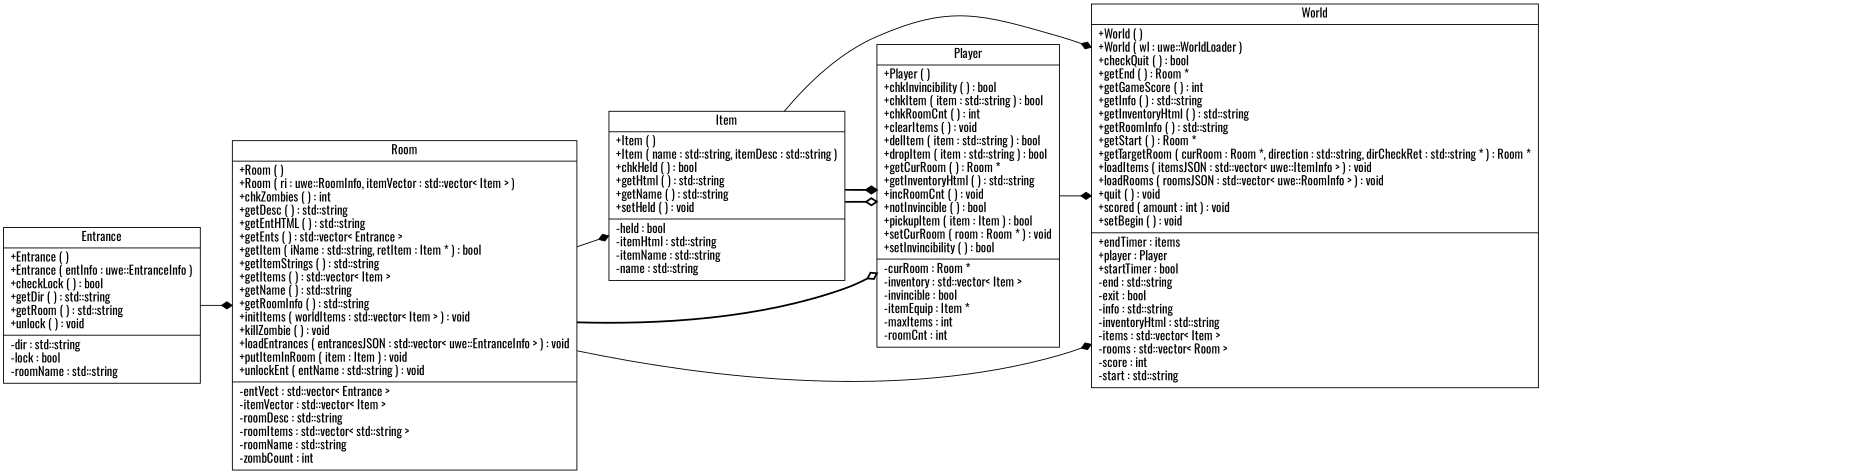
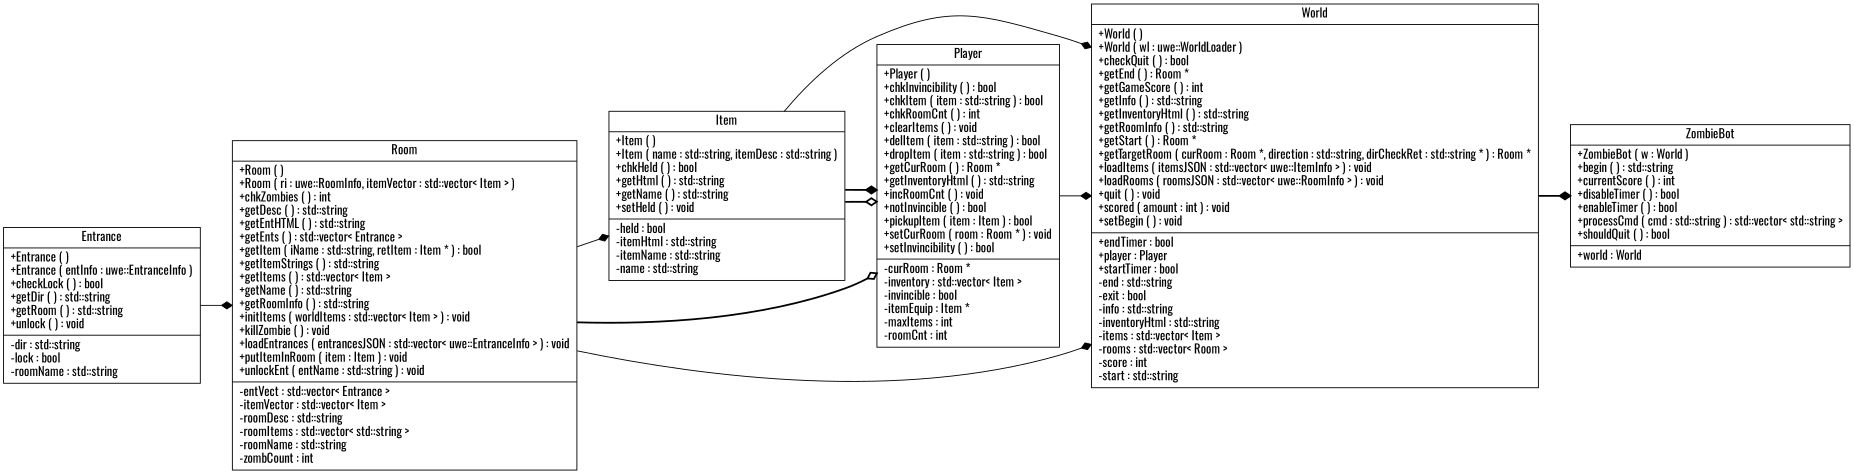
none -> (1710, 196)
(1140, 243) -> (1136, 243)
